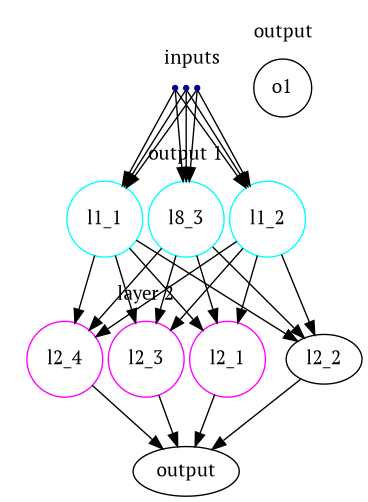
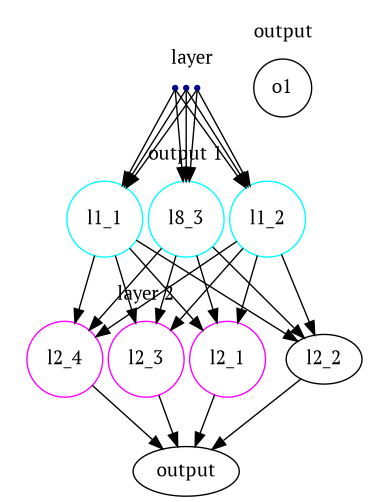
(192, 59) -> (192, 59)
